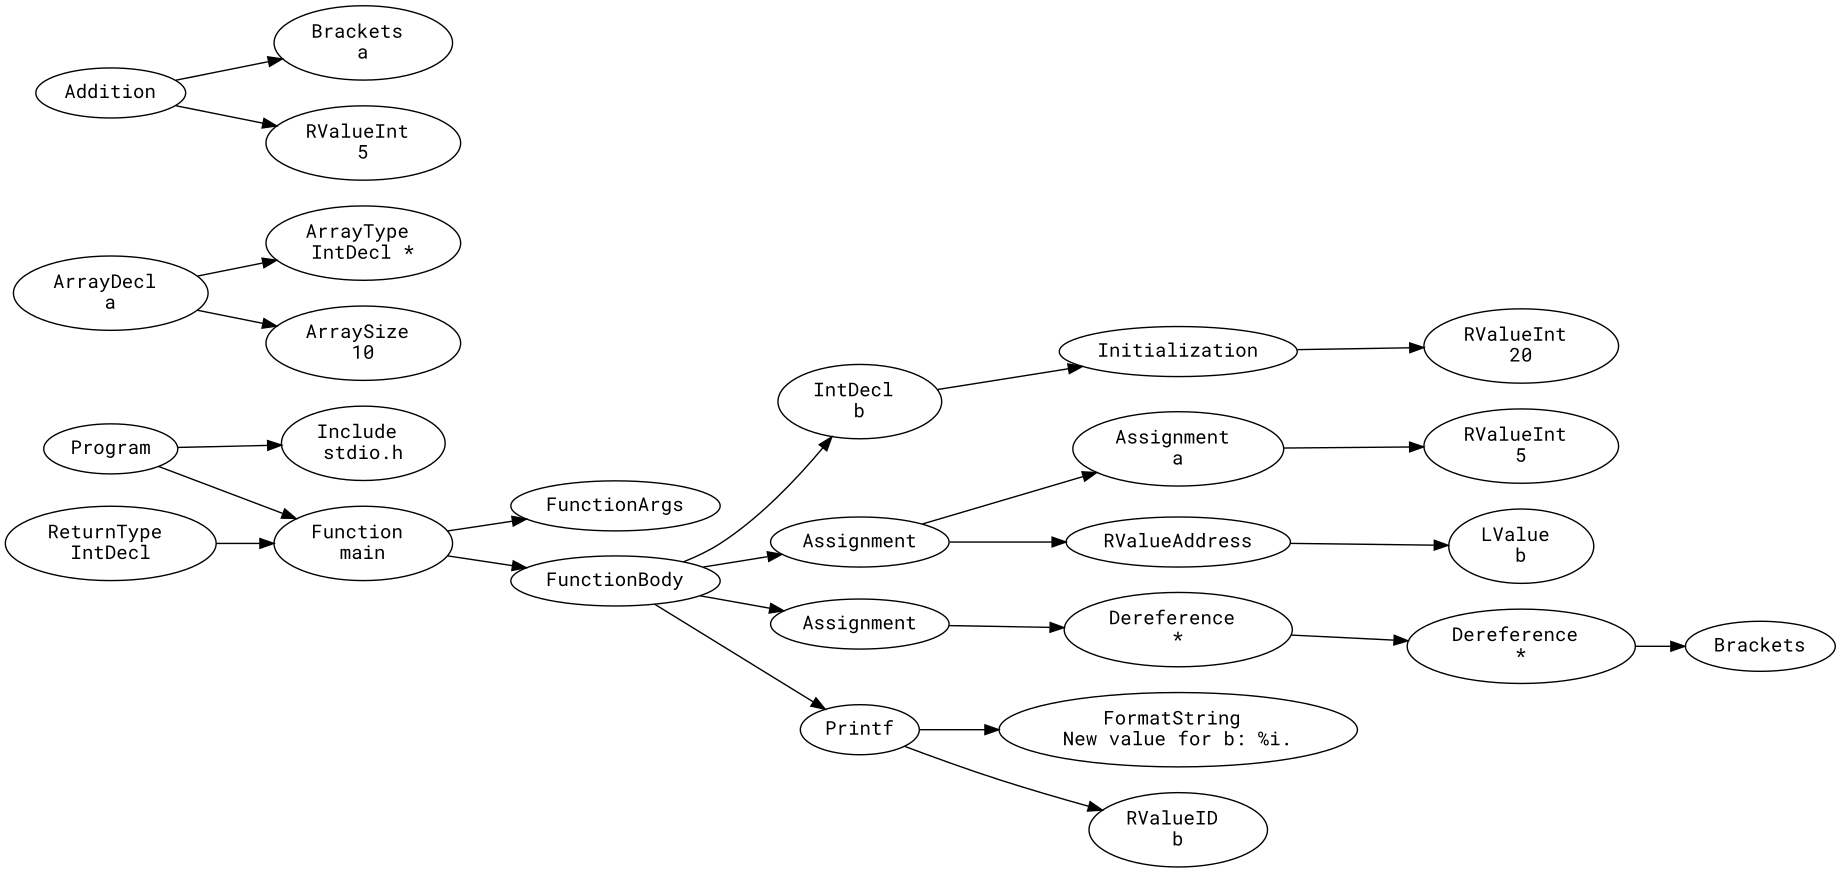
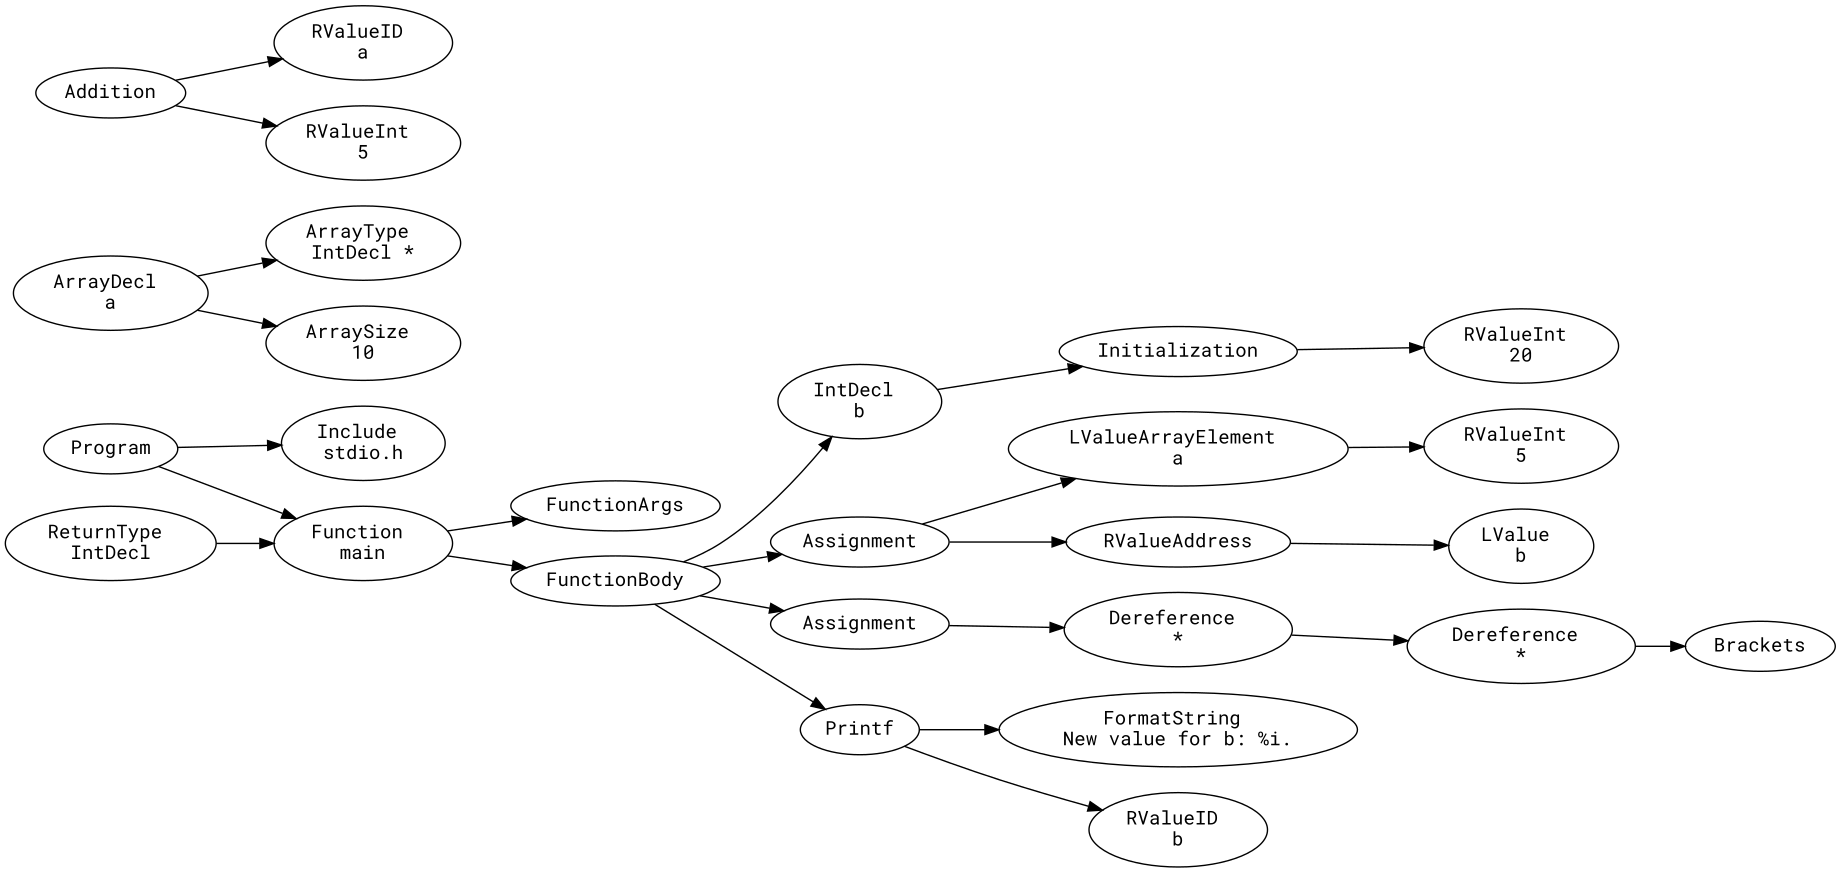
(363, 43) -> (363, 43)
(1178, 449) -> (1178, 449)
